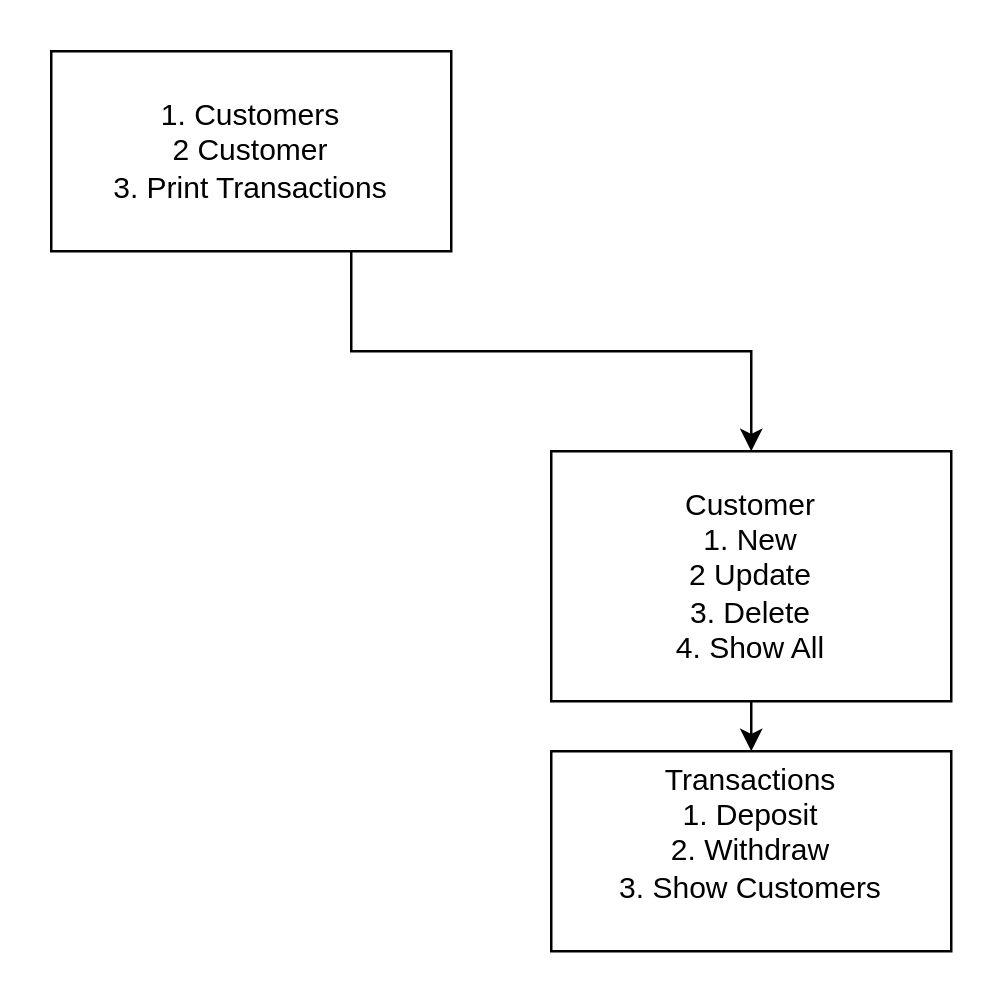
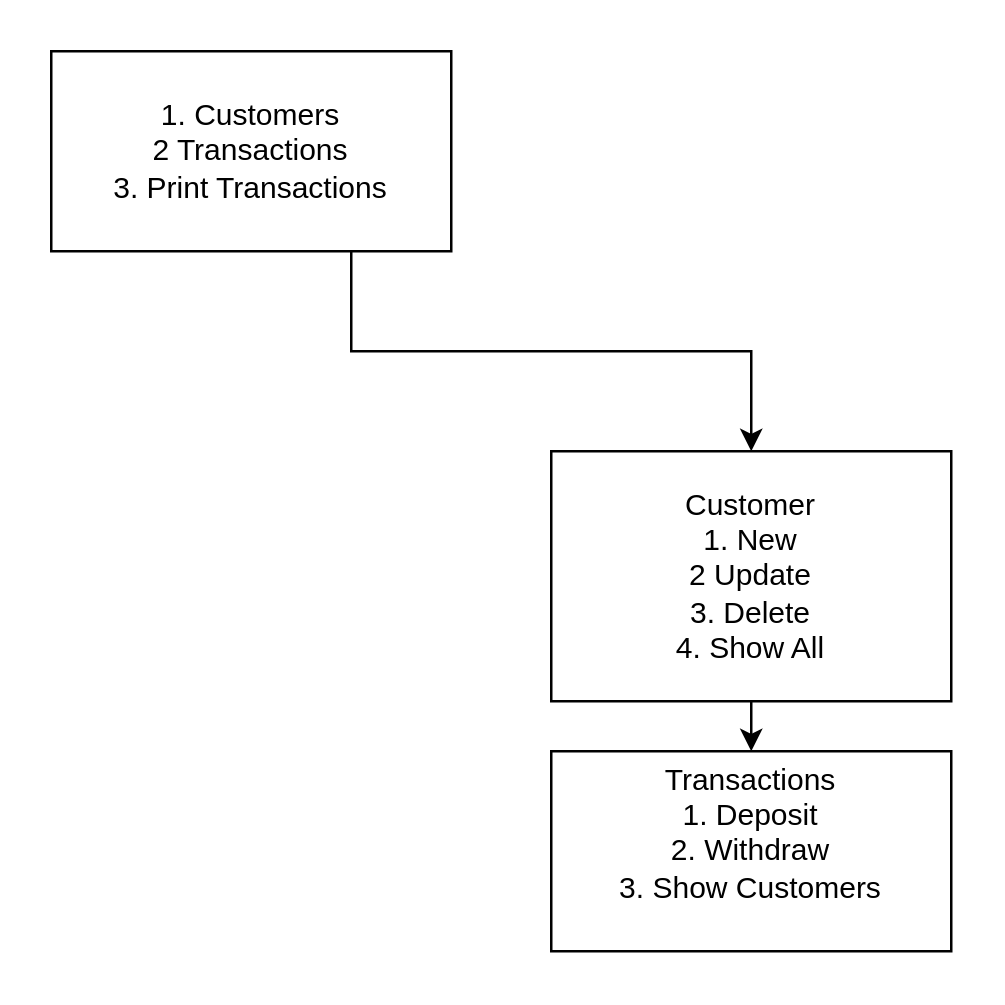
(251, 151) -> (251, 151)
